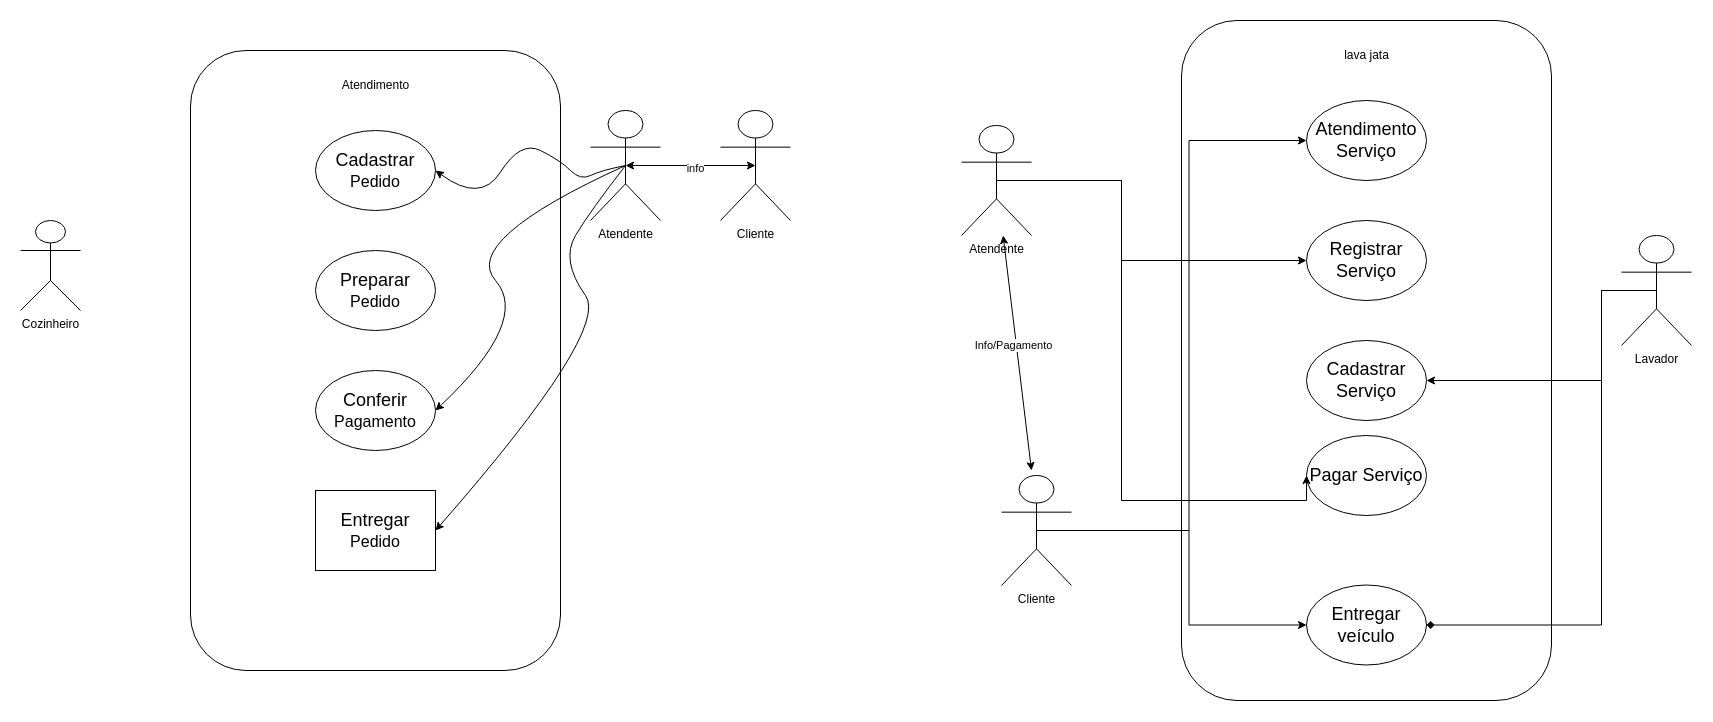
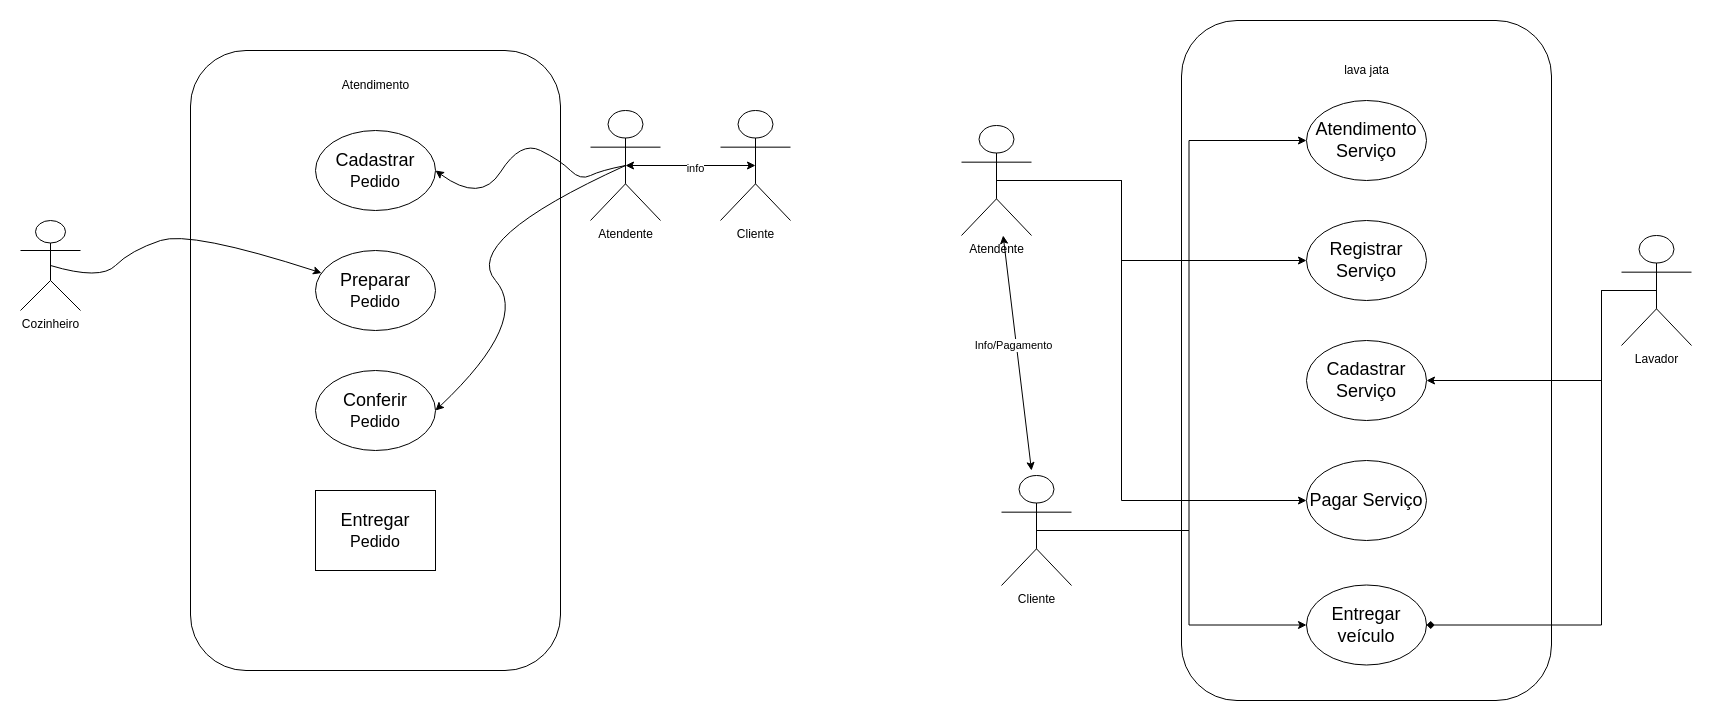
(1367, 56) -> (1367, 71)
none -> (185, 239)
(567, 361) -> none
(376, 411) -> (376, 411)
(1367, 476) -> (1367, 501)
